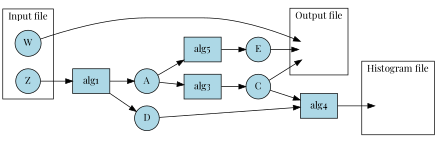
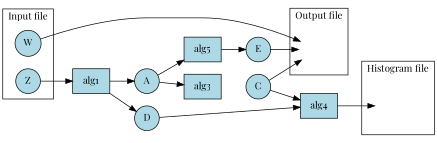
(230, 87) -> none
